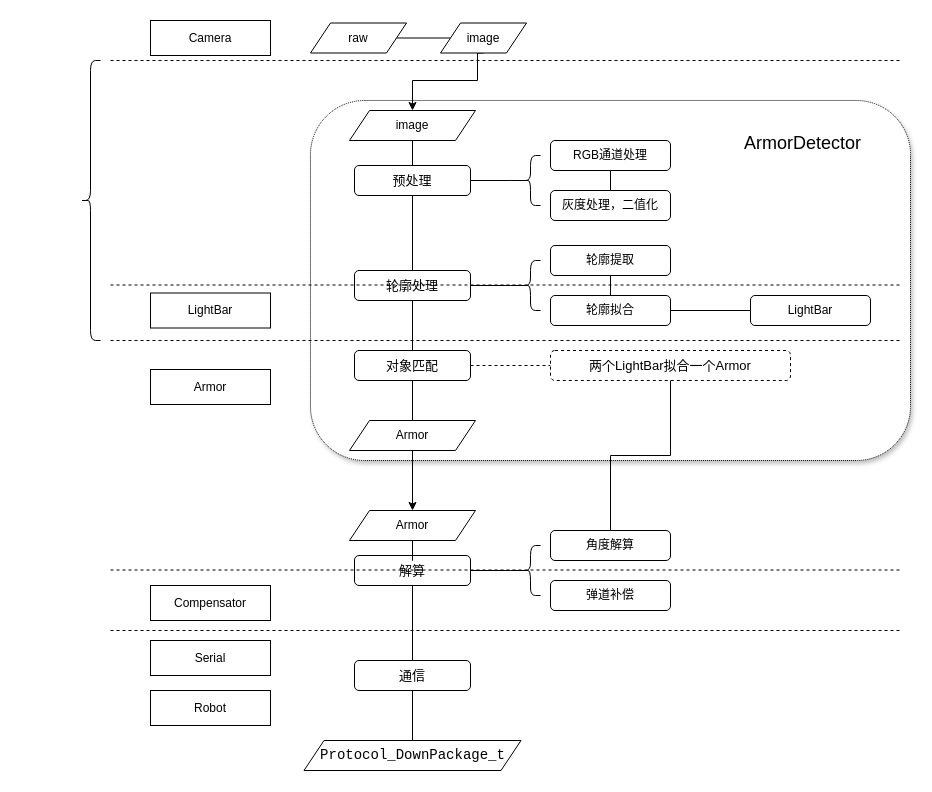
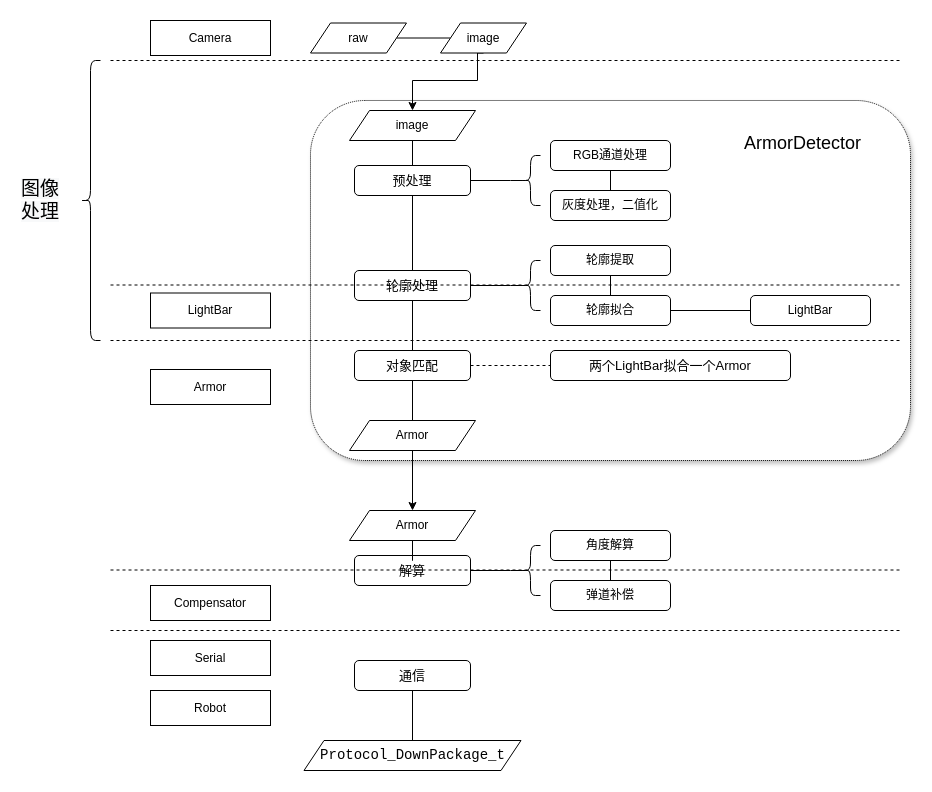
none -> (41, 201)
(671, 366) -> (671, 366)
(641, 456) -> (611, 572)
(413, 623) -> none
